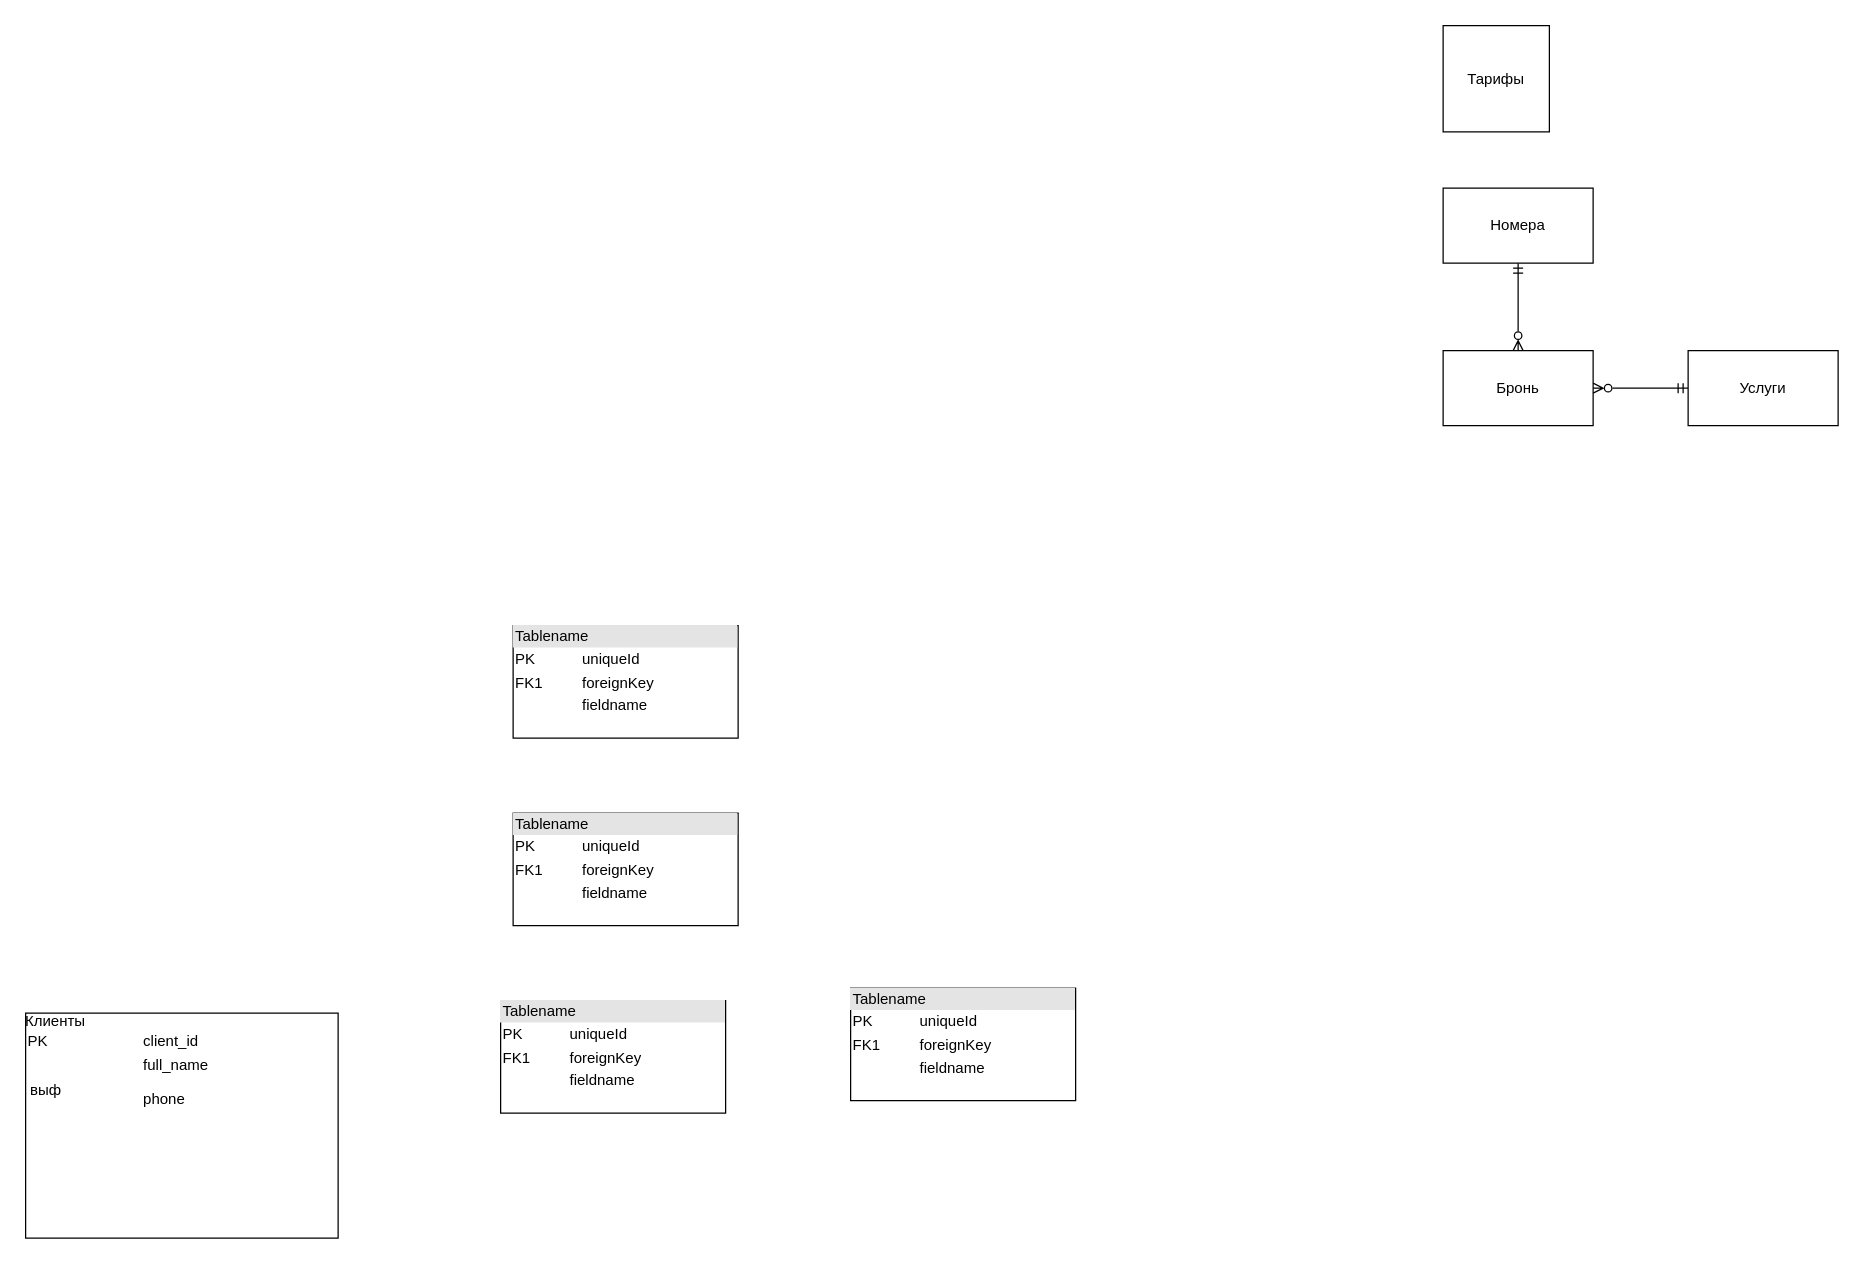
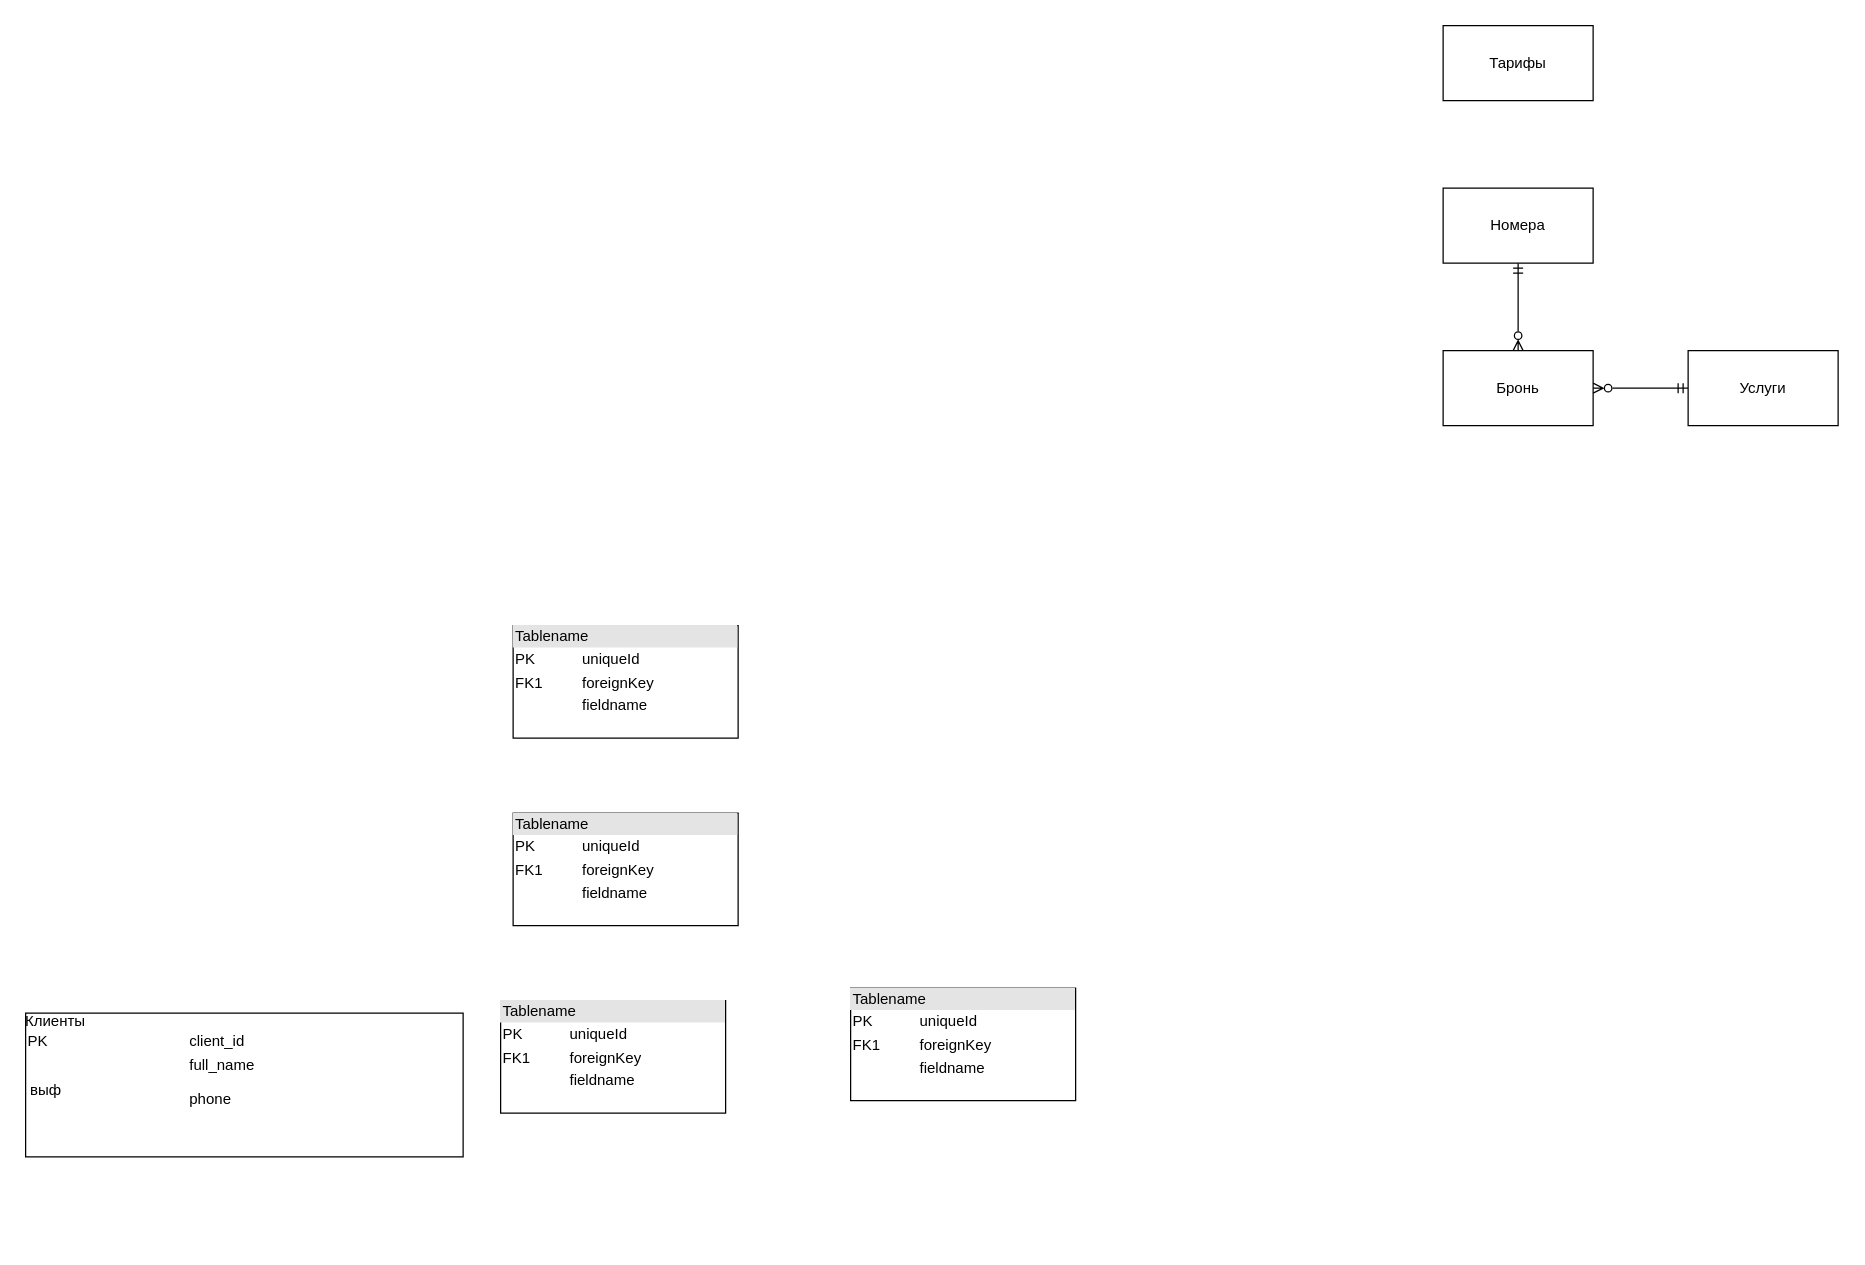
(1496, 79) -> (1518, 63)
(182, 1126) -> (244, 1085)
